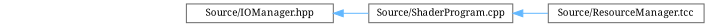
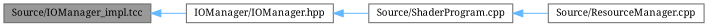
none -> (77, 13)
(260, 13) -> (260, 13)
(626, 13) -> (626, 13)
